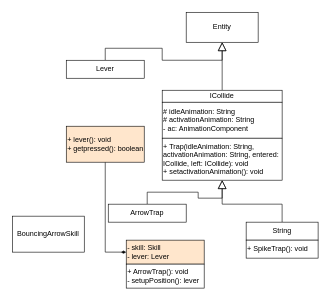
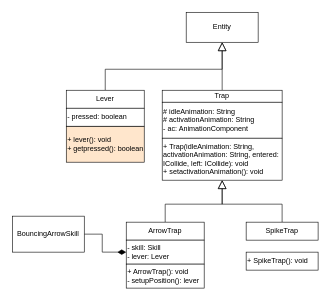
(105, 69) -> (105, 99)
(222, 96) -> (222, 96)
none -> (105, 117)
(147, 213) -> (165, 231)
(282, 231) -> (282, 231)
none -> (102, 234)
(282, 249) -> (282, 261)
(119, 252) -> none
(165, 252) -> (165, 252)
